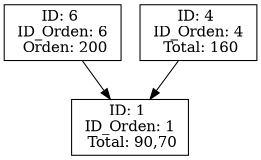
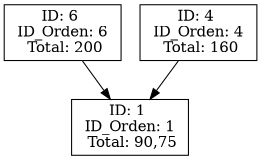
(63, 33) -> (63, 33)
(130, 127) -> (130, 127)
